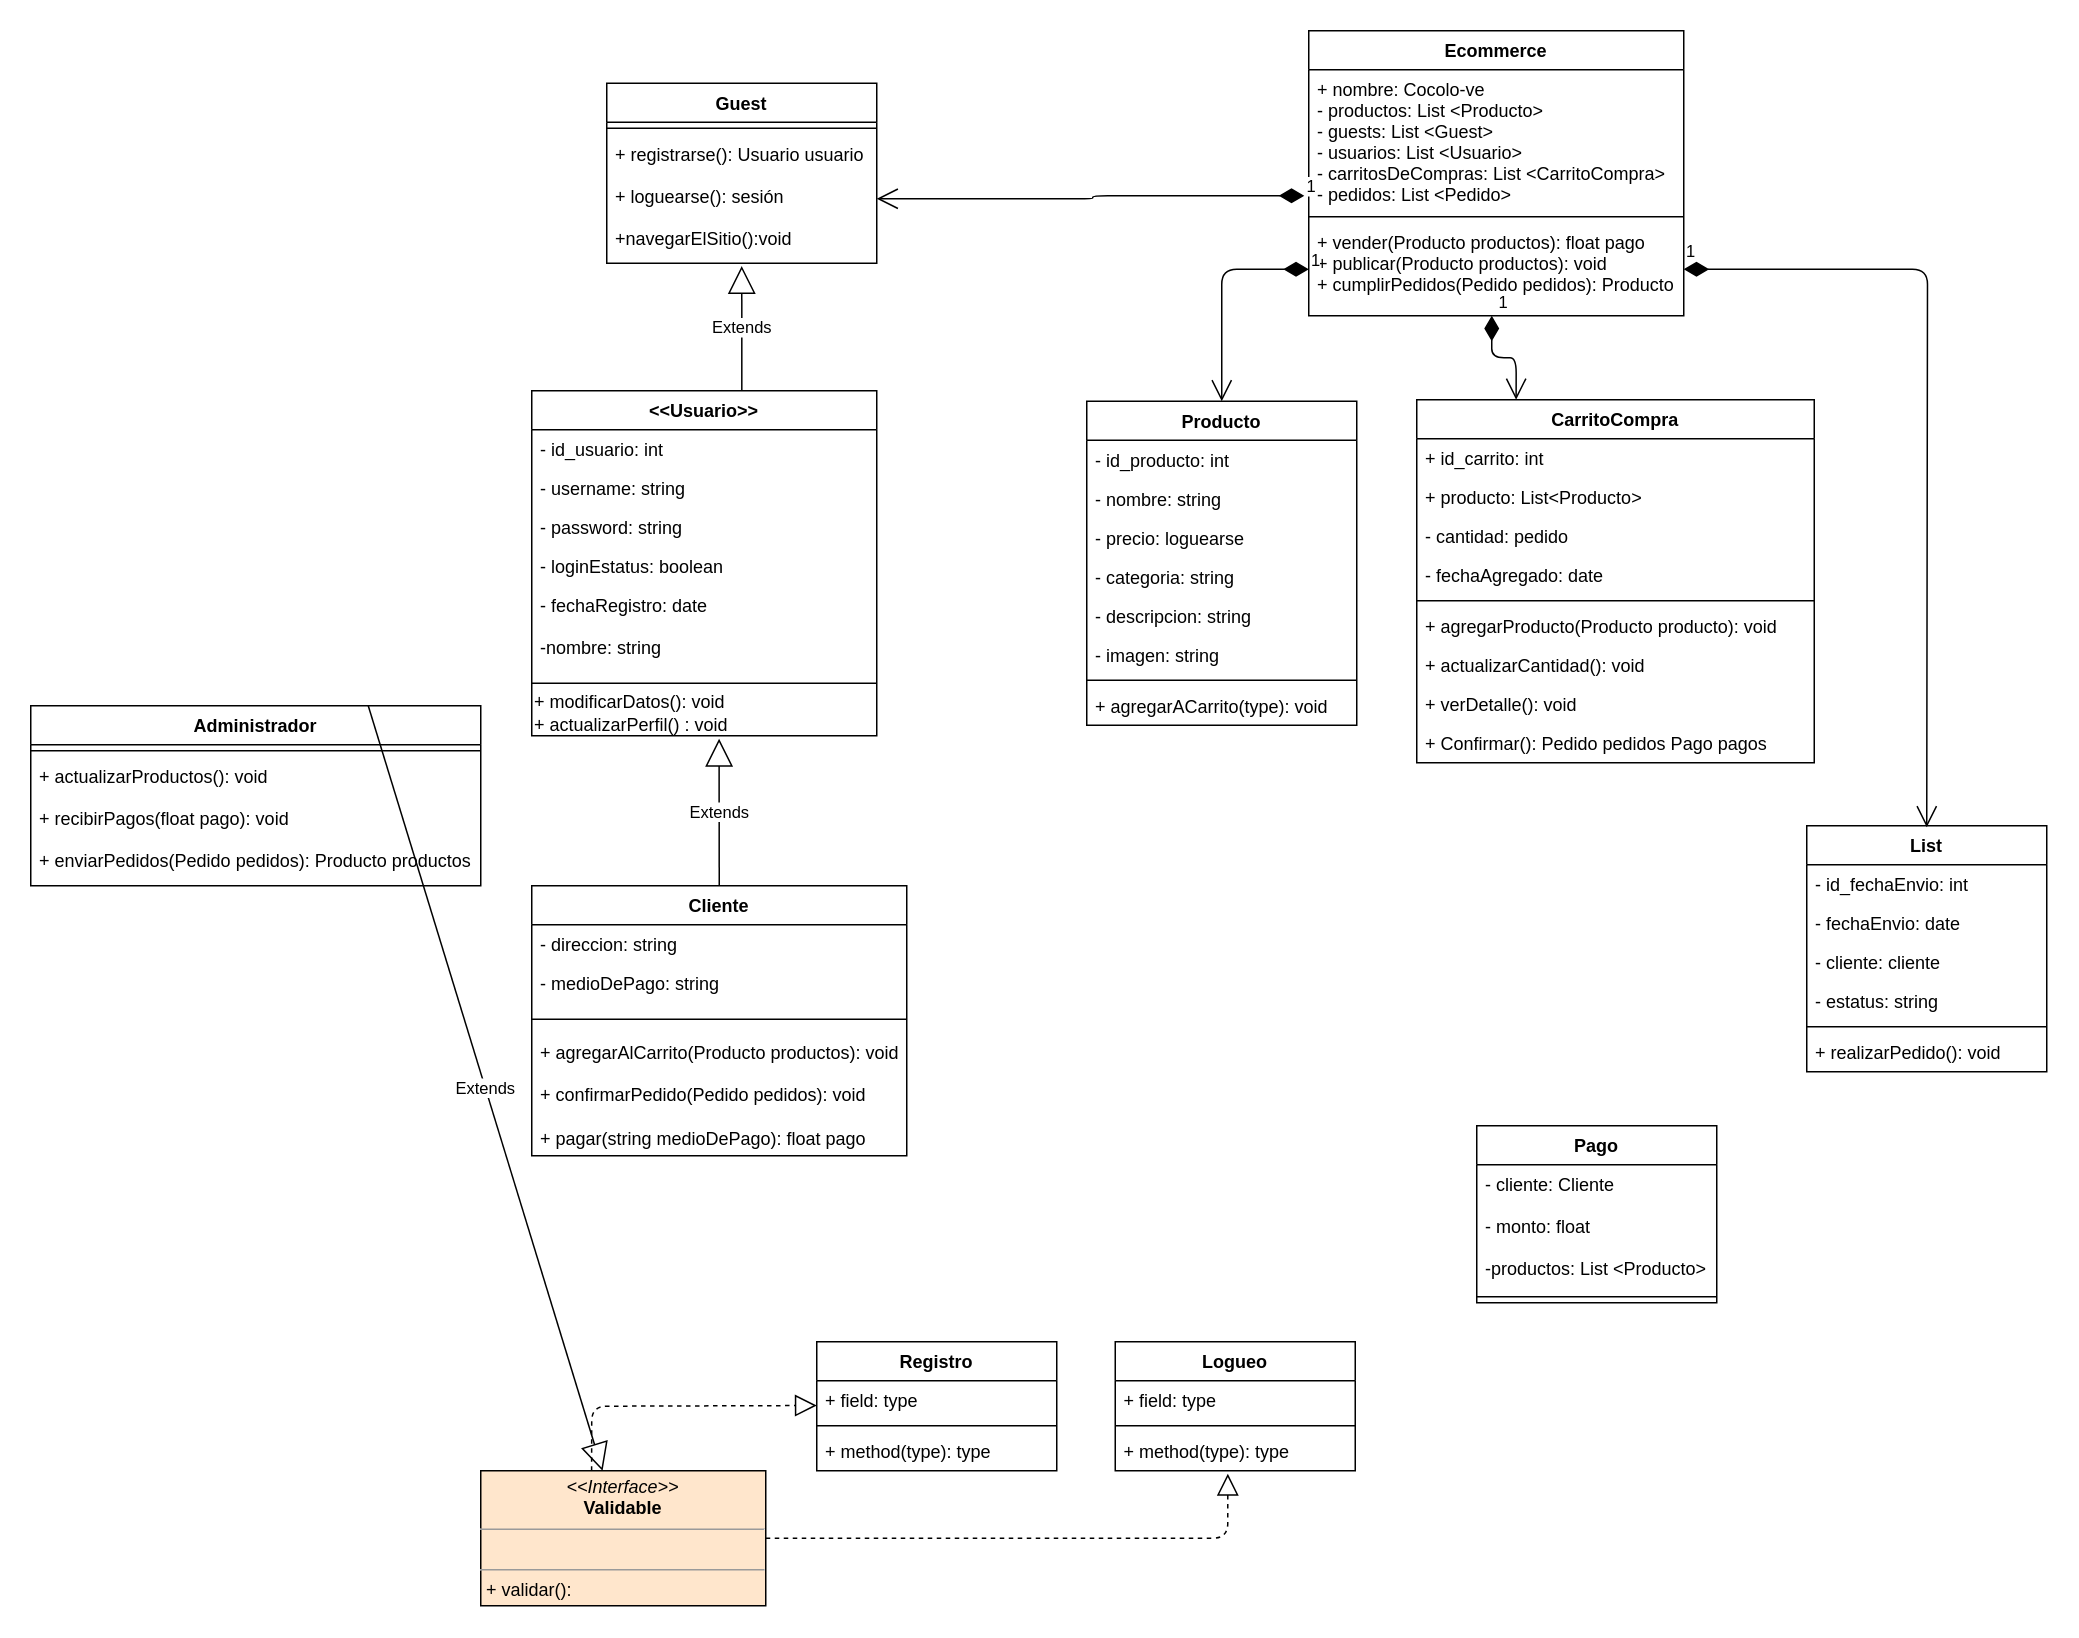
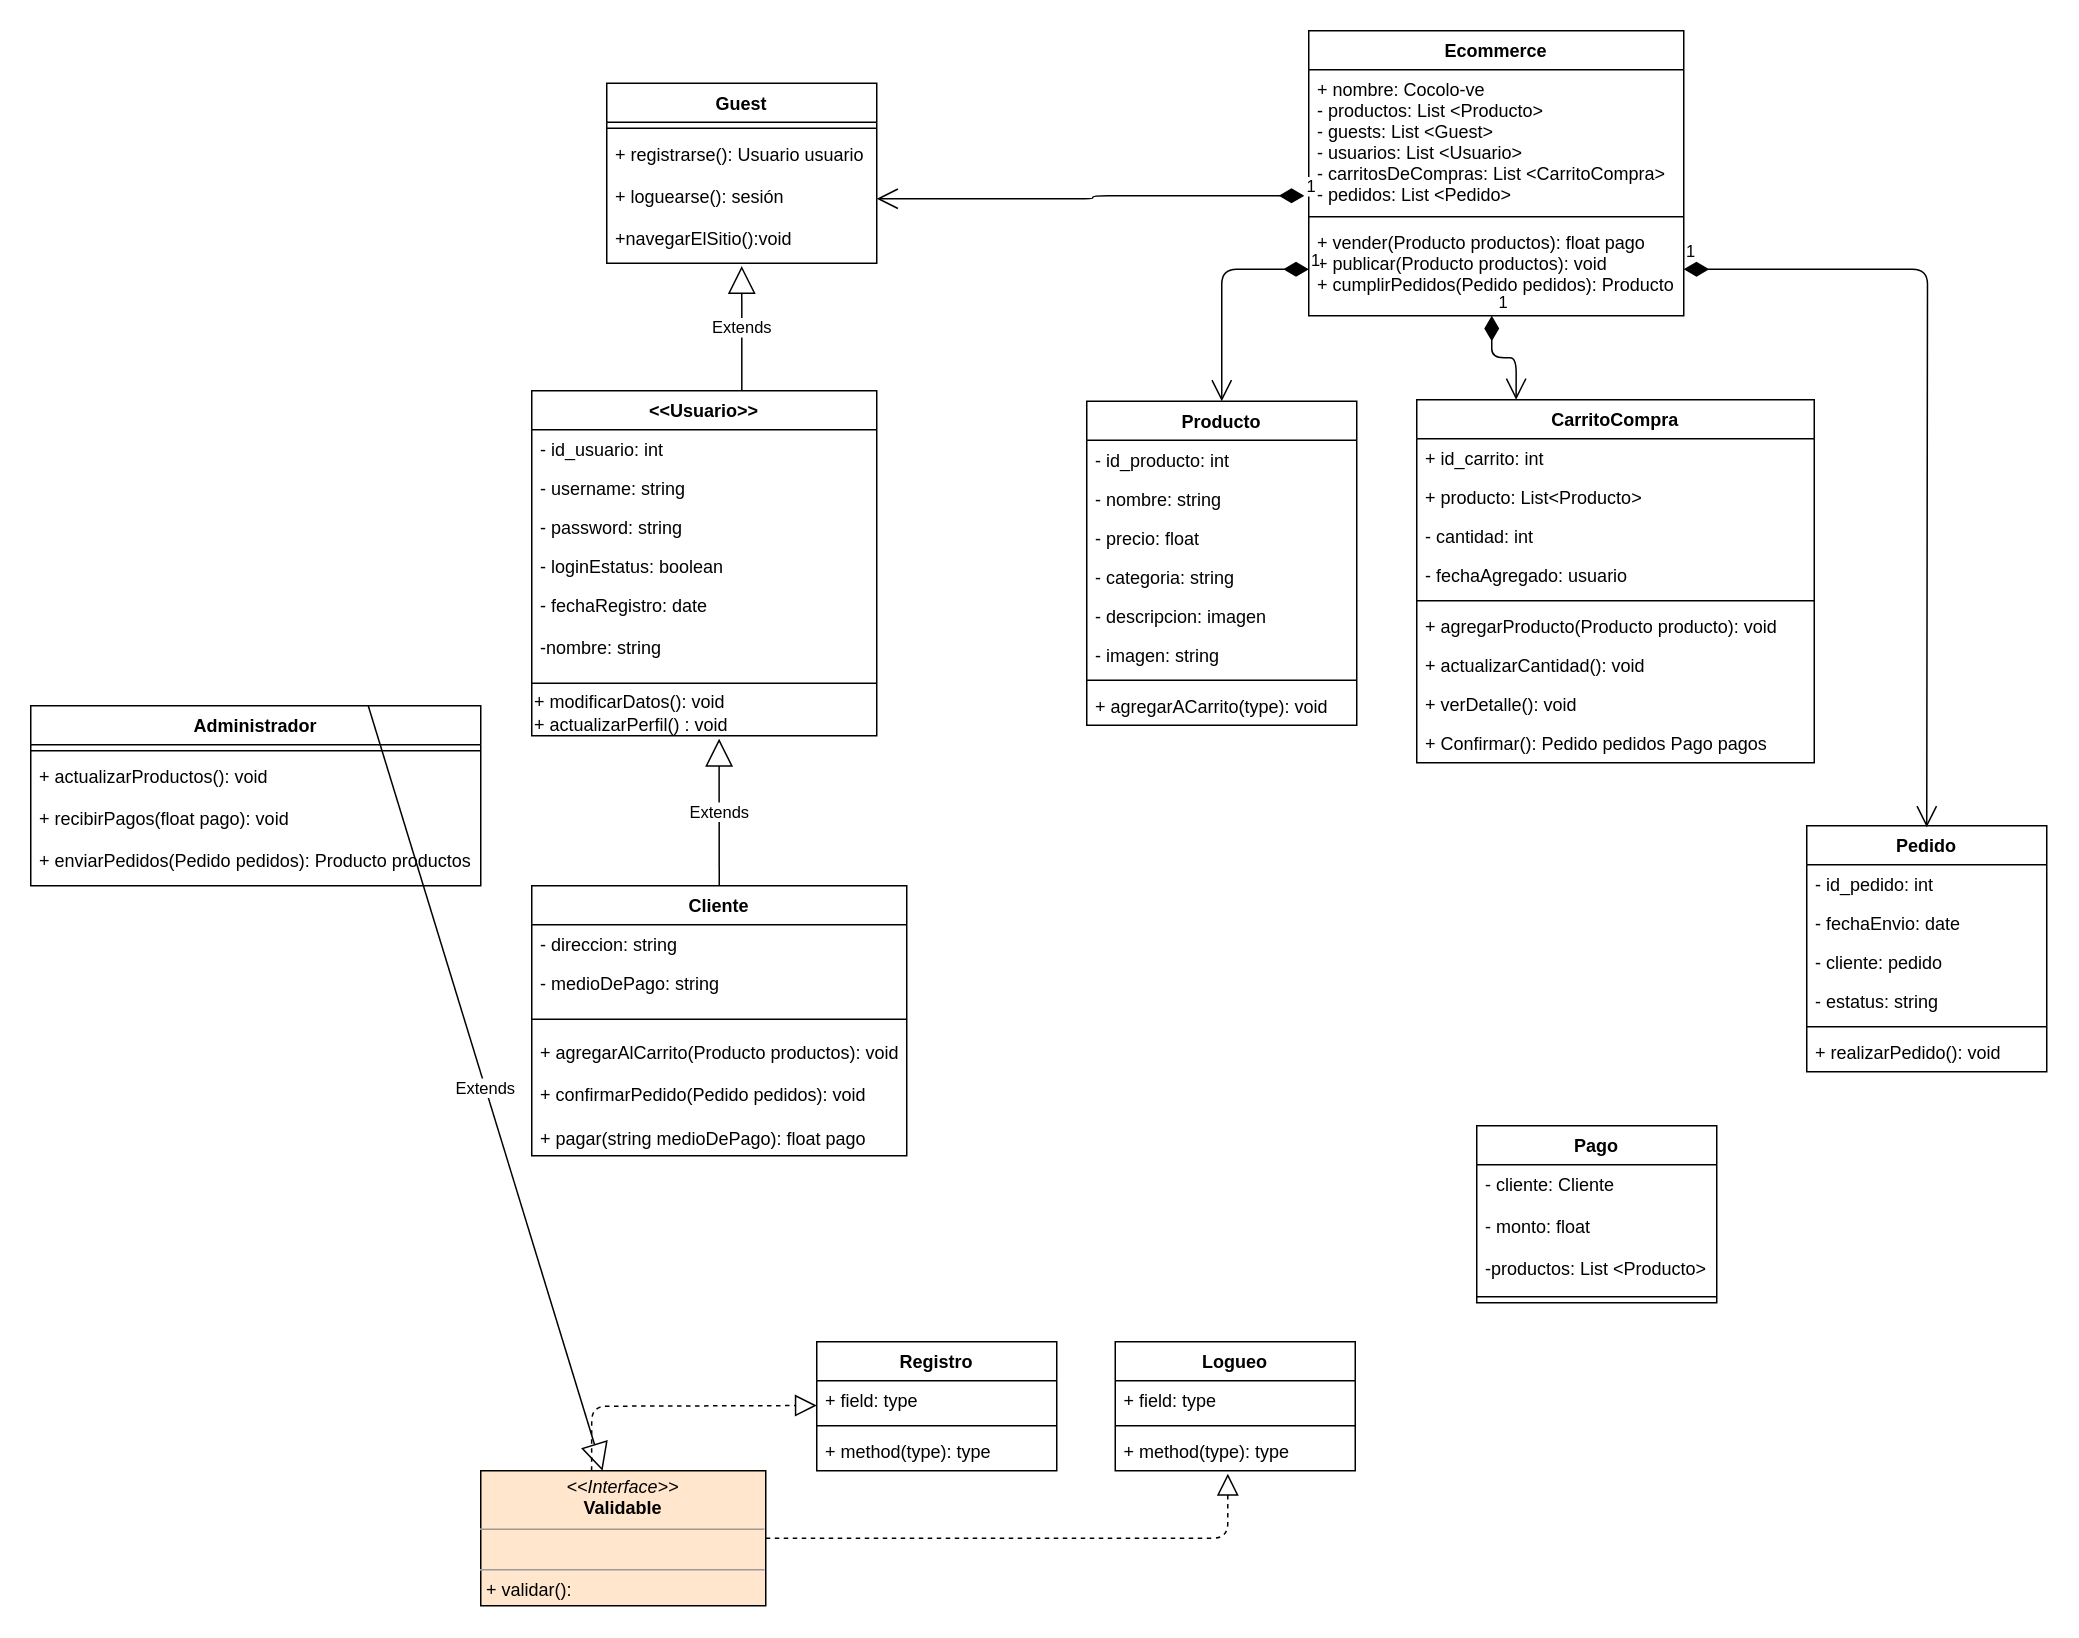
(1504, 537) -> (1489, 537)
(1179, 539) -> (1159, 539)
(1524, 576) -> (1537, 576)
(1187, 617) -> (1187, 617)
(1926, 846) -> (1926, 846)
(1902, 885) -> (1882, 885)
(1889, 963) -> (1887, 963)
